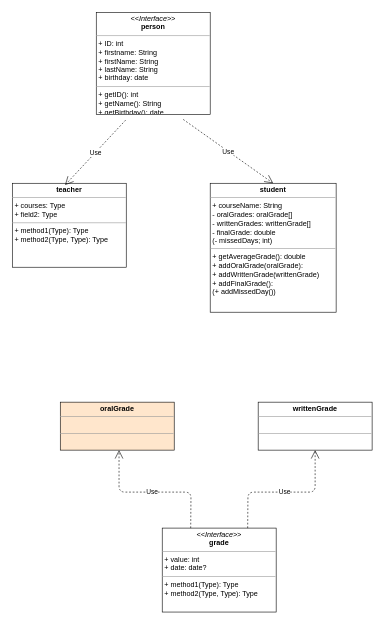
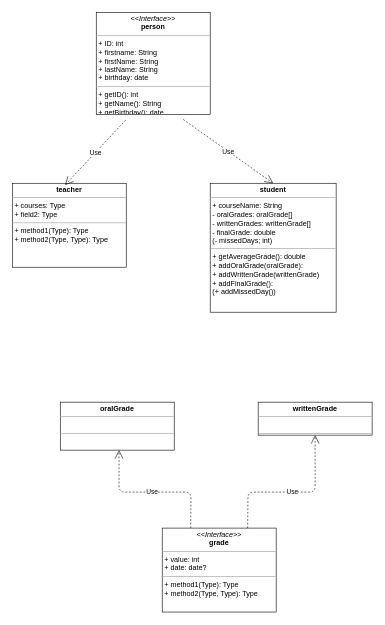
(117, 426) -> (117, 426)
(315, 426) -> (315, 419)
